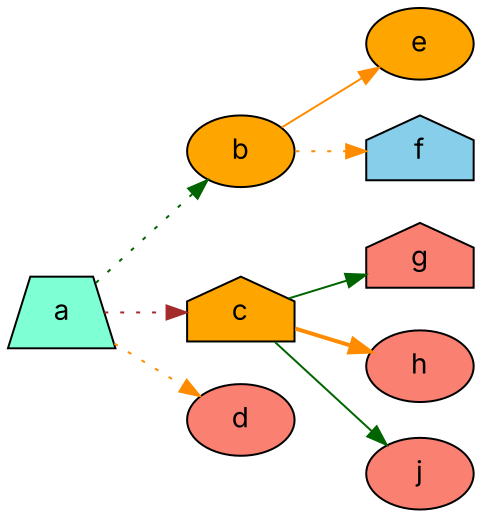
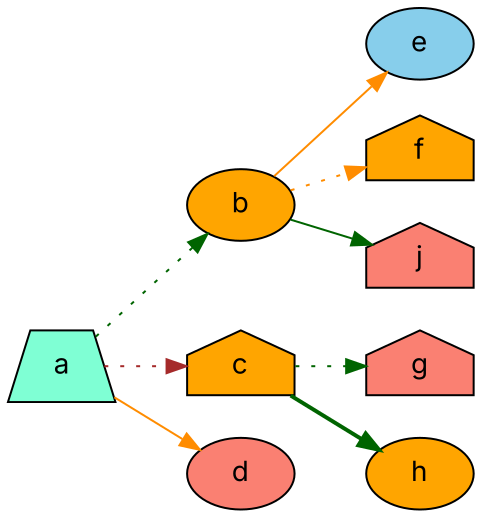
(420, 44) -> (420, 44)
(420, 151) -> (420, 151)
(318, 289) -> (321, 366)
(323, 337) -> (326, 417)
(148, 364) -> (148, 418)
(420, 366) -> (420, 474)
(323, 387) -> (322, 229)
(420, 474) -> (420, 259)
